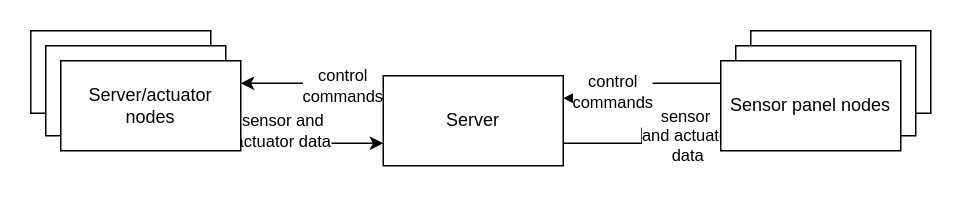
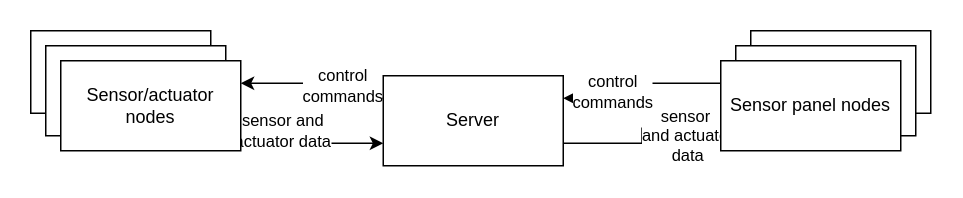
(151, 106) -> (151, 106)
